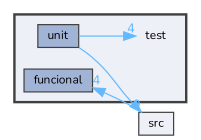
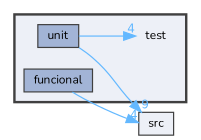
(124, 102) -> (106, 110)
